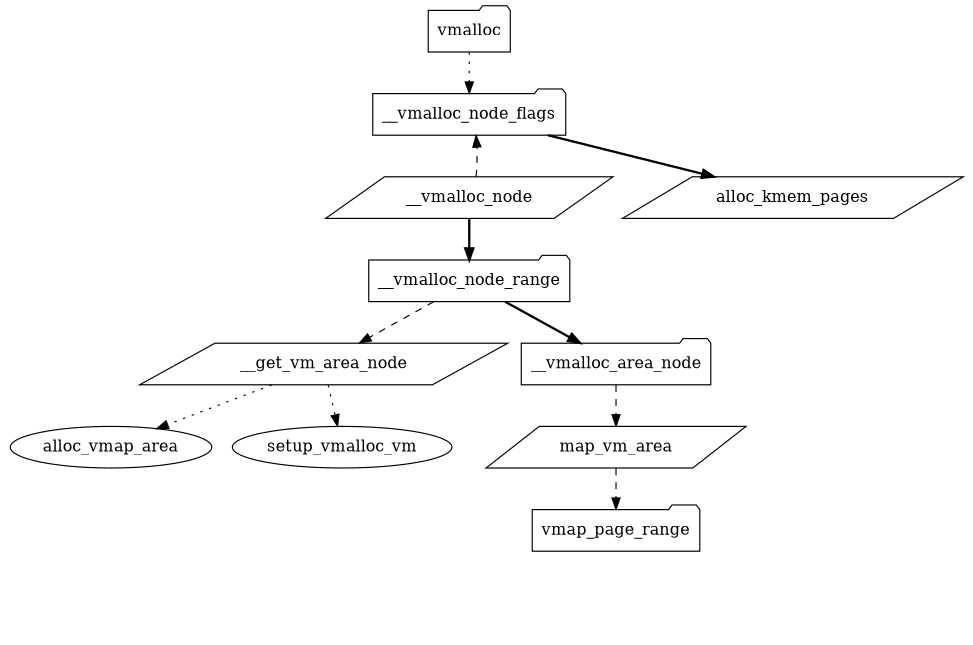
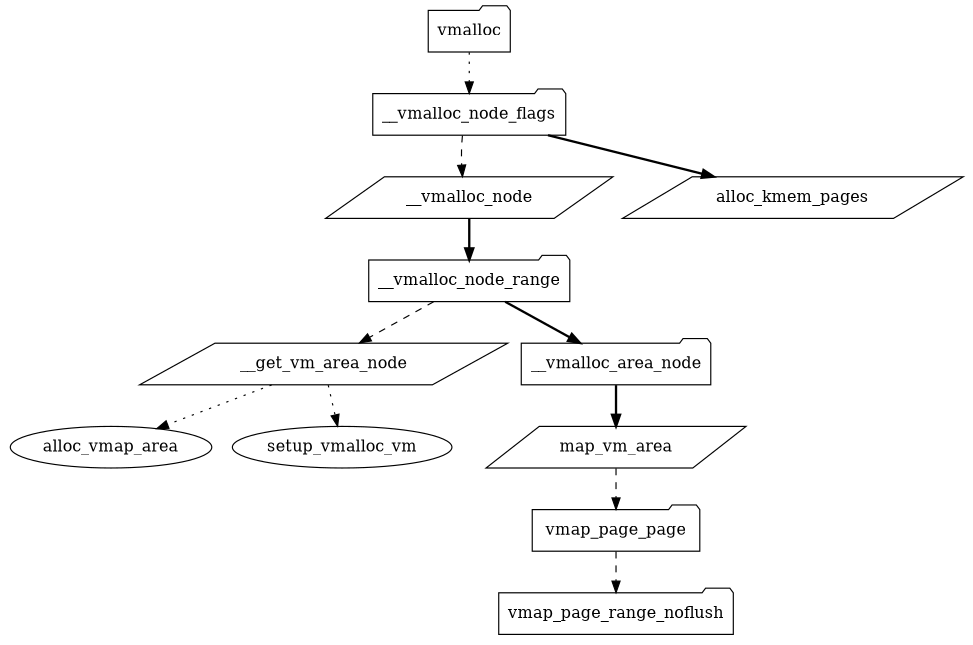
(477, 162) -> (462, 150)
(616, 400) -> (616, 400)
(616, 530) -> (616, 530)
none -> (616, 614)
